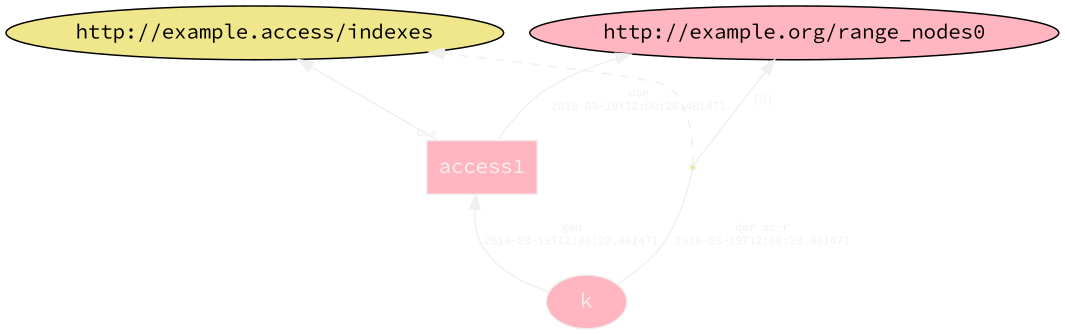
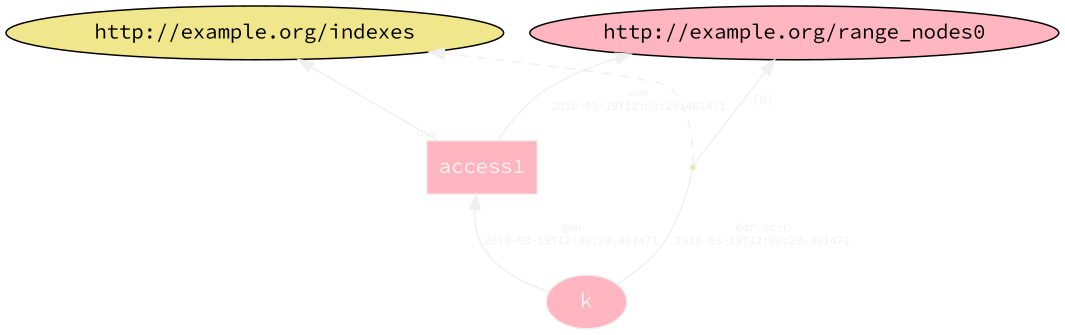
(255, 33) -> (255, 33)
